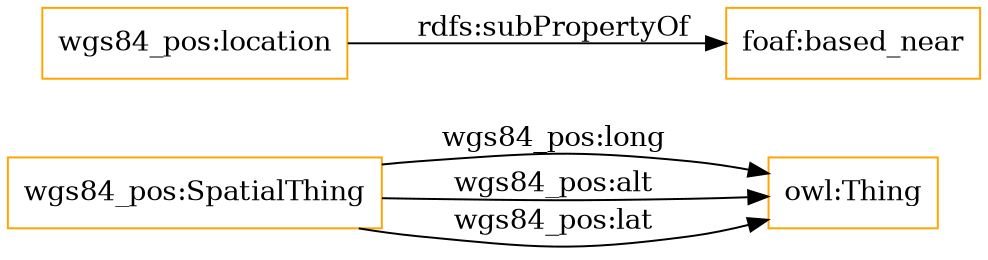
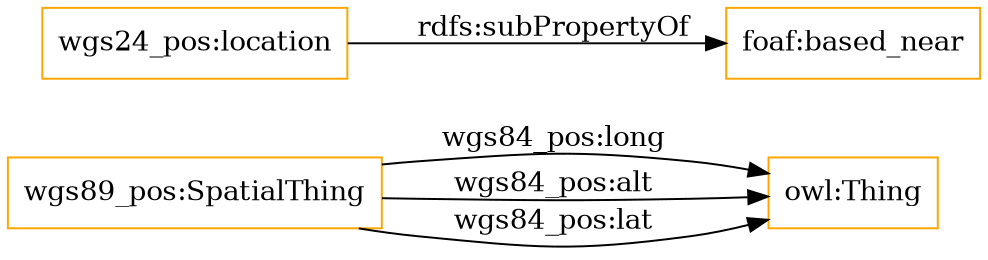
(195, 43) -> (195, 43)
(195, 193) -> (195, 193)
